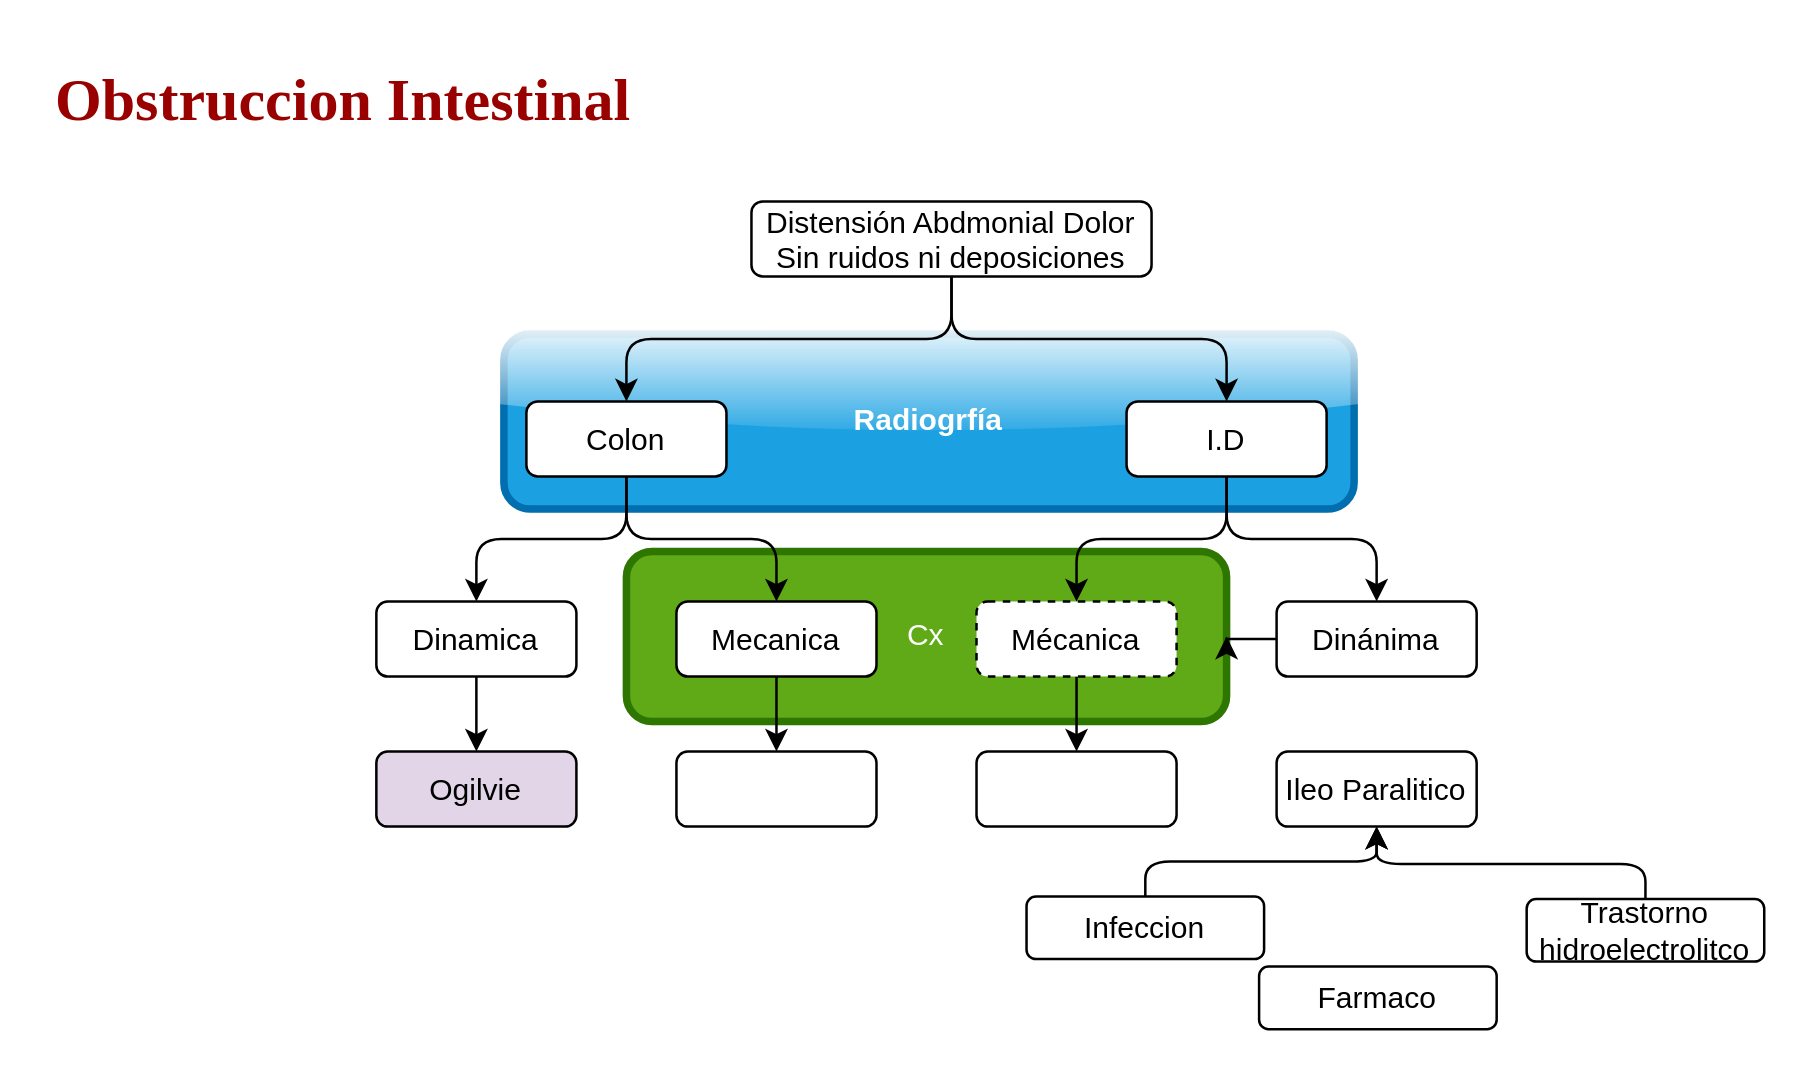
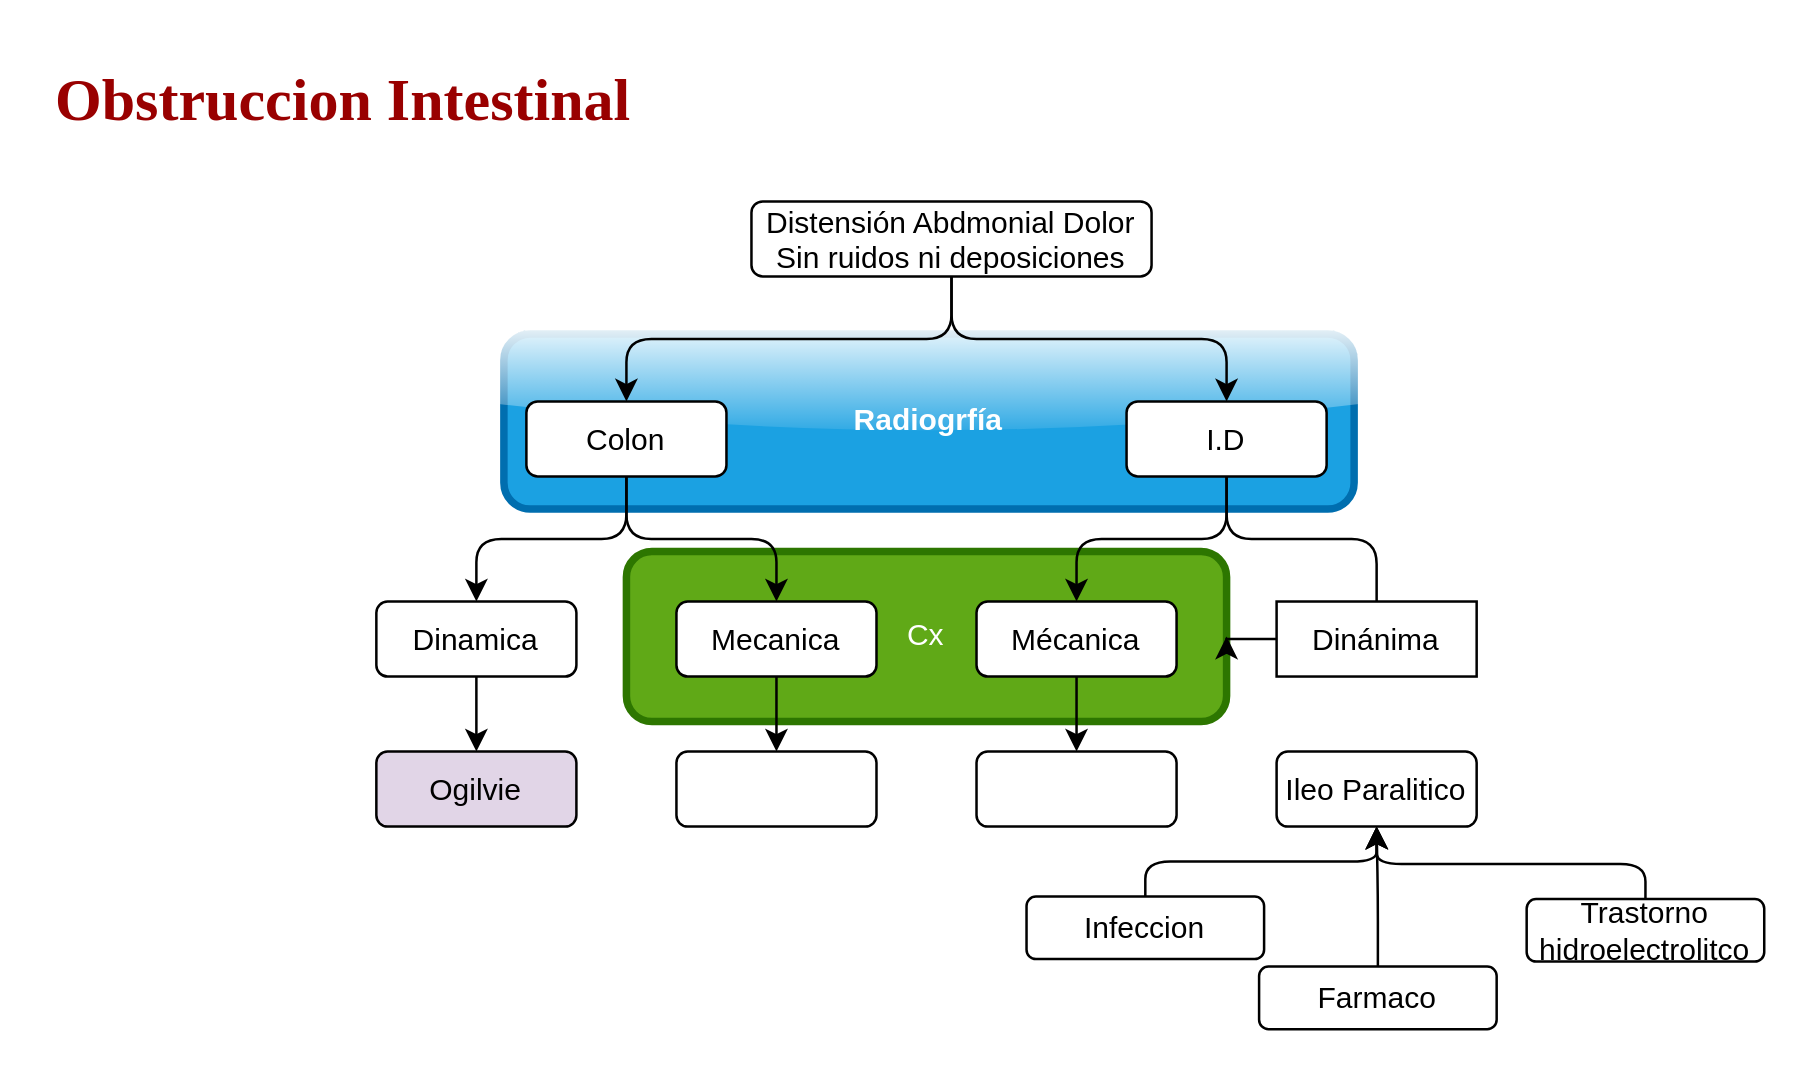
(1376, 583) -> (1376, 590)
(1076, 639) -> (1076, 639)
(1376, 639) -> (1376, 639)
none -> (1377, 914)
